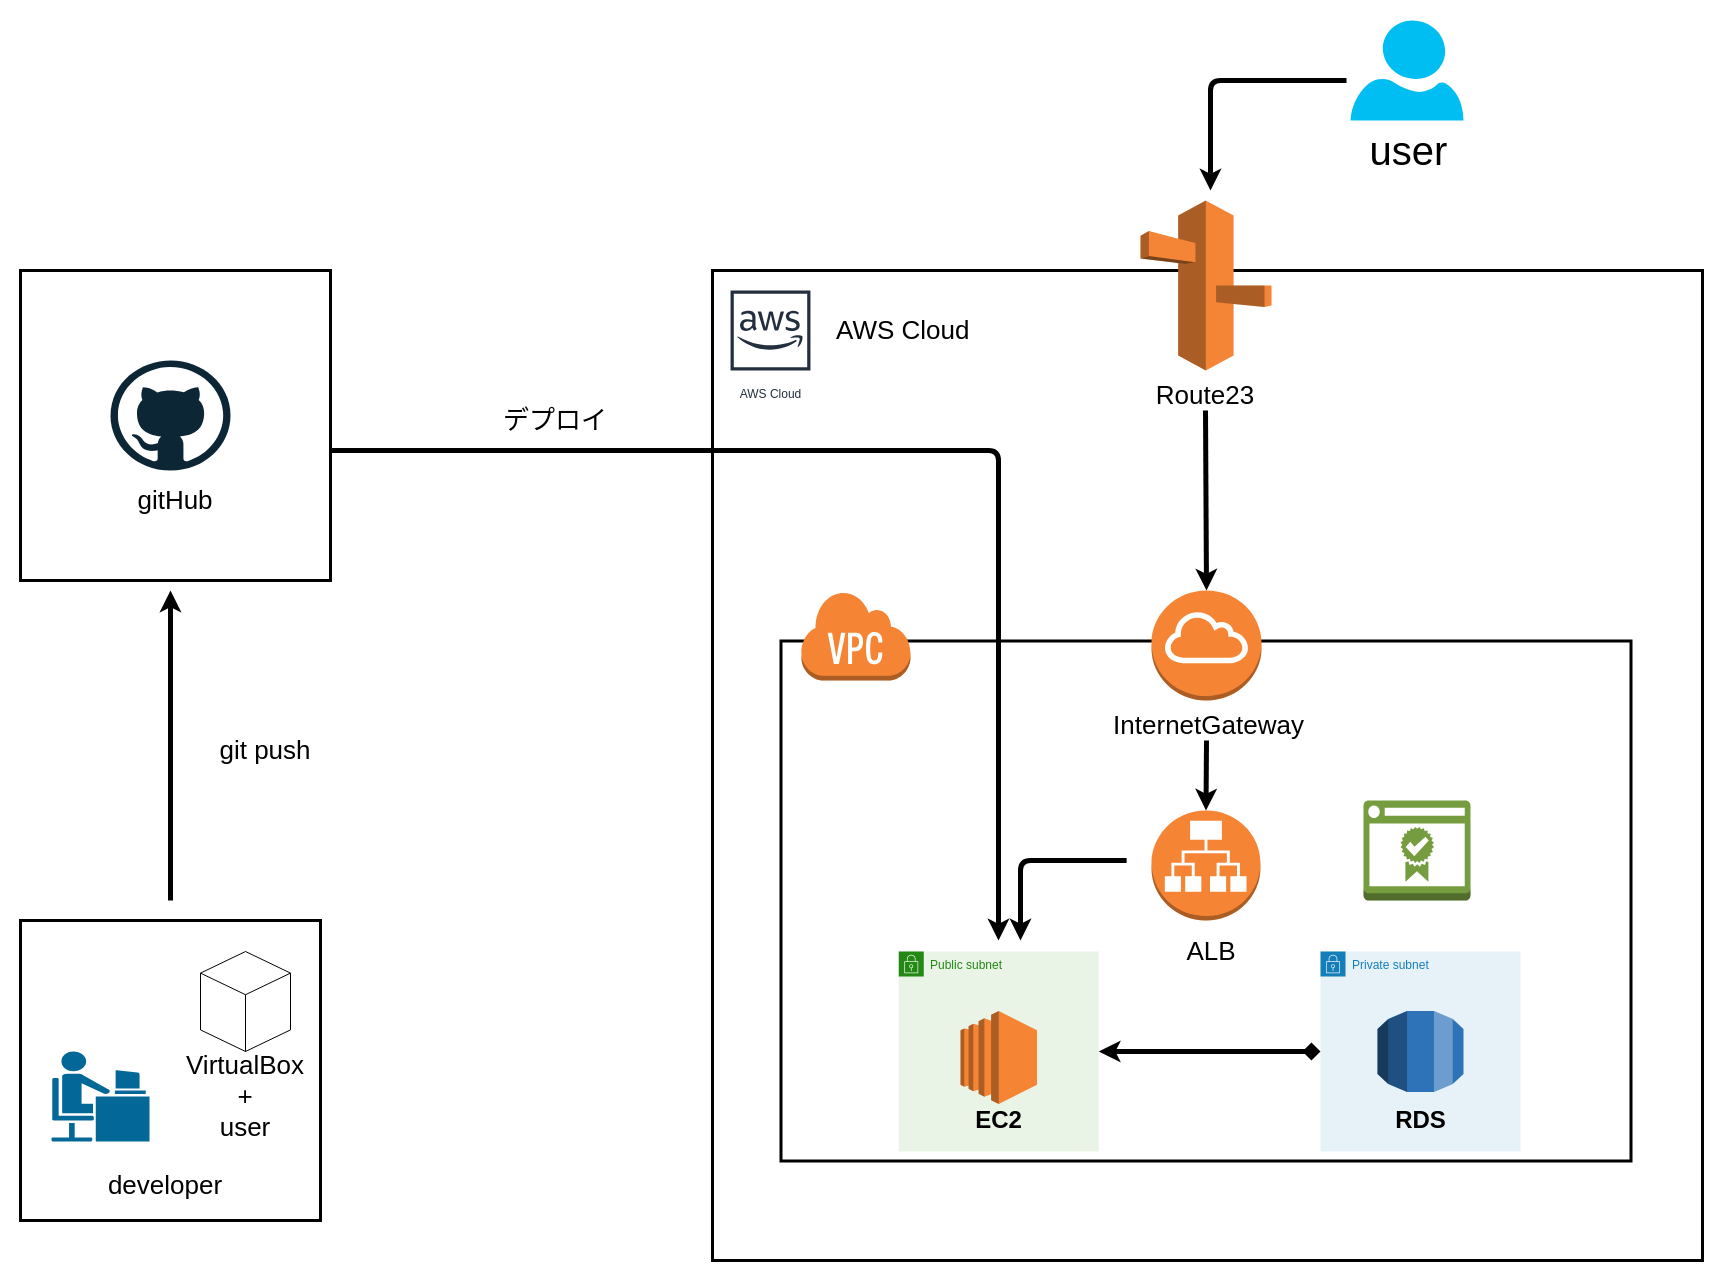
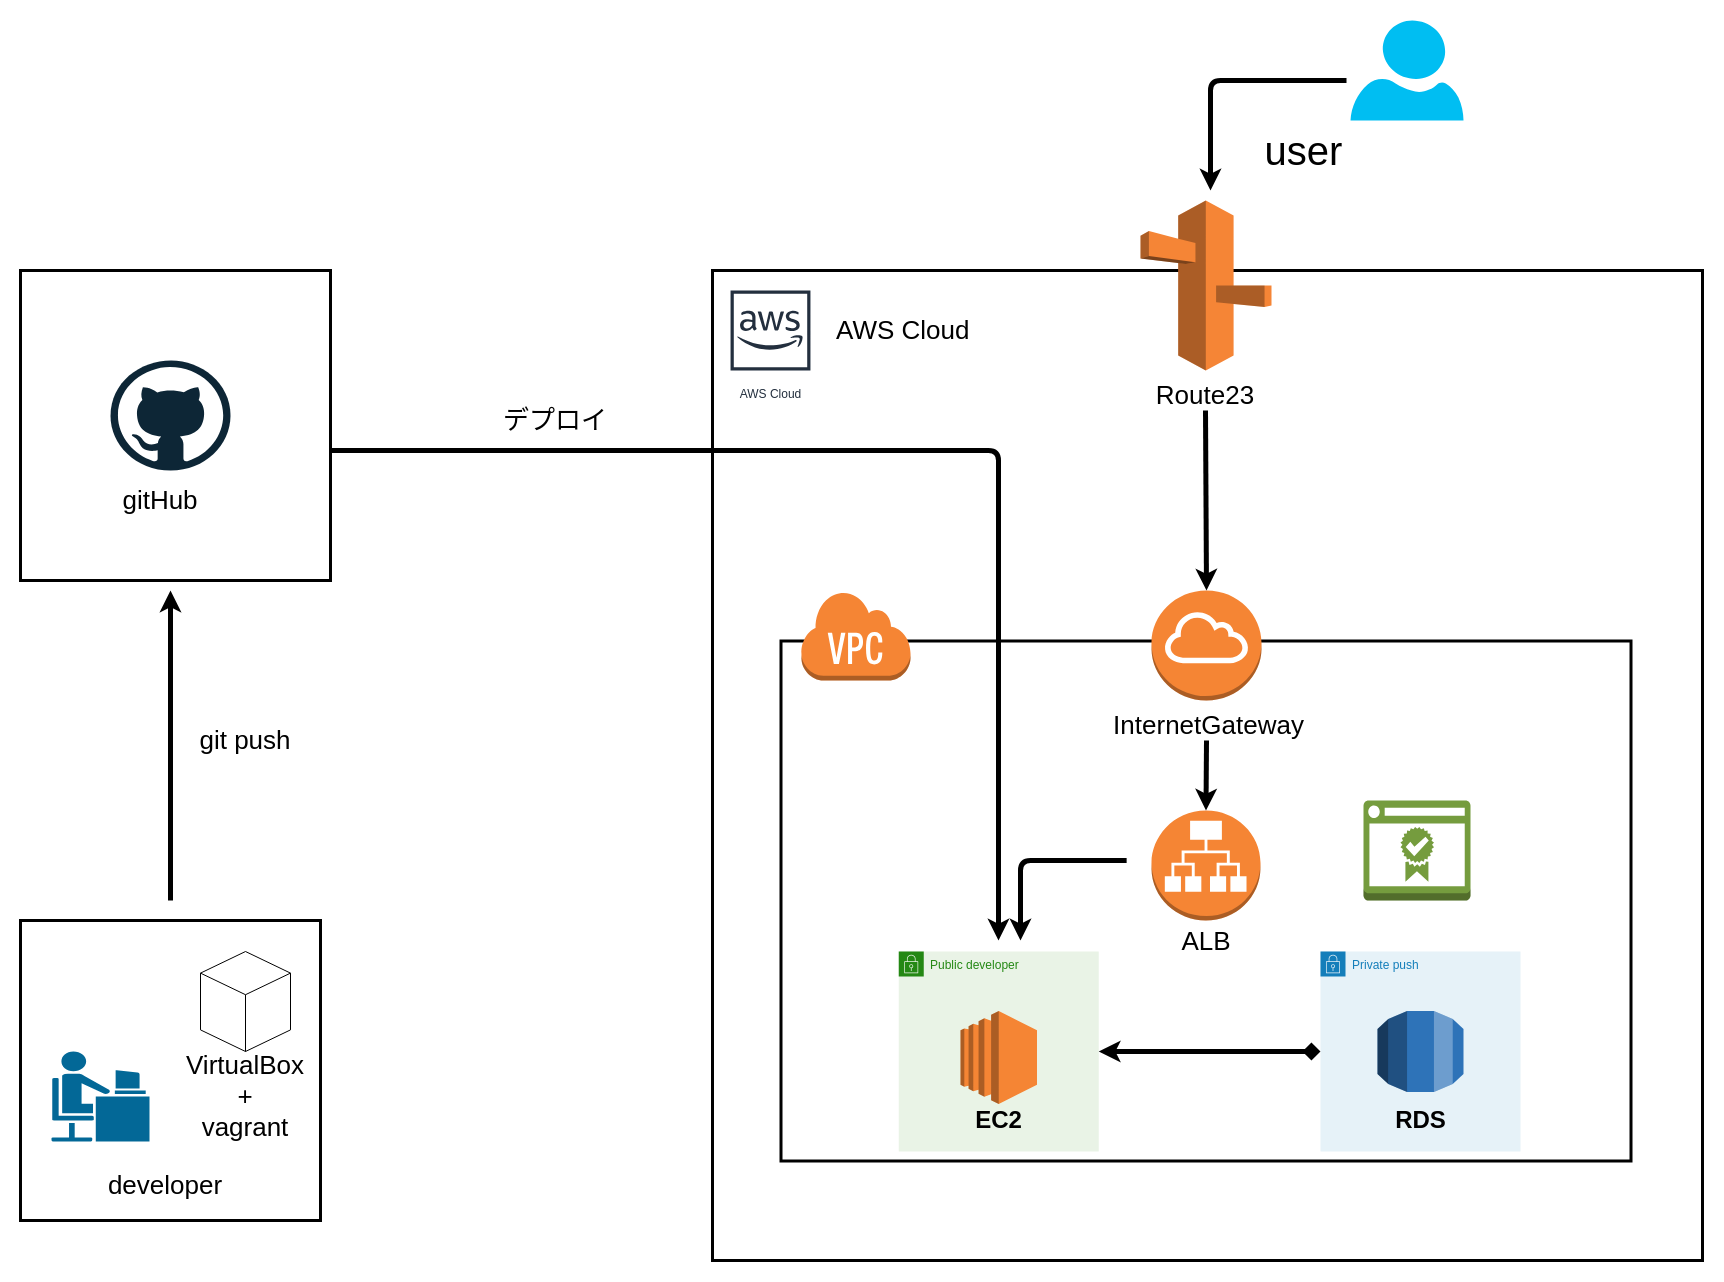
(1409, 151) -> (1304, 151)
(176, 501) -> (161, 501)
(266, 751) -> (246, 741)
(1211, 952) -> (1206, 942)
(970, 966) -> (978, 966)
(1396, 966) -> (1390, 966)
(246, 1097) -> (246, 1097)
